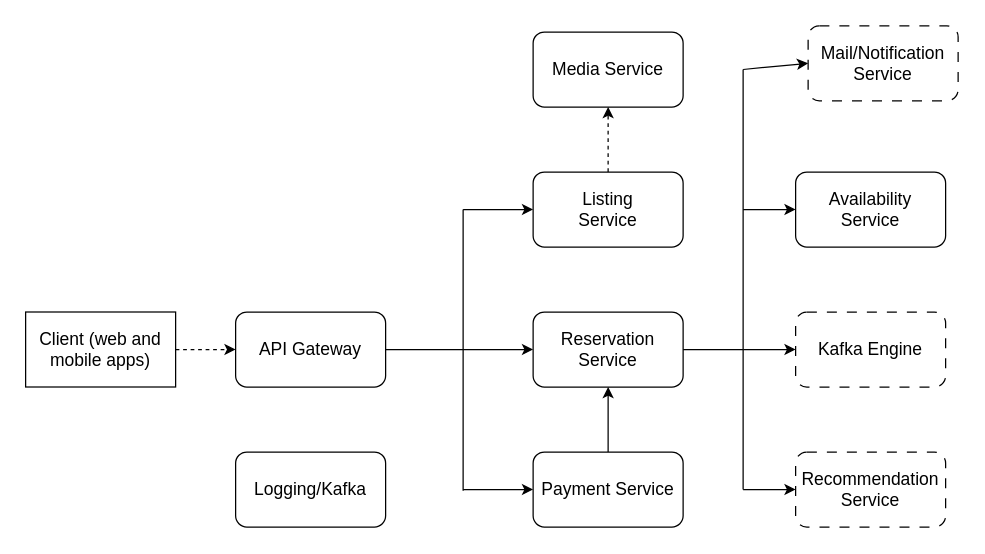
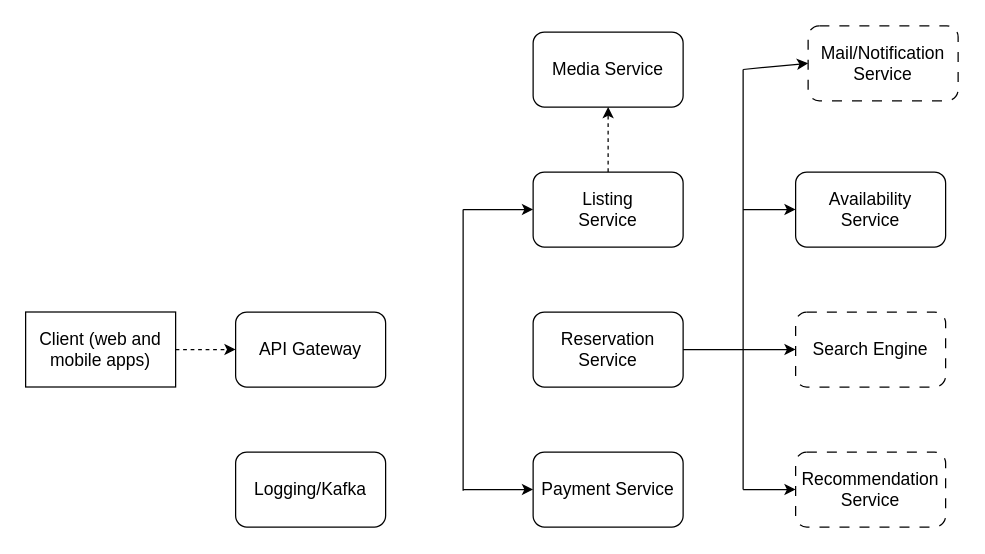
(455, 349) -> none
(871, 349) -> (871, 349)
(608, 424) -> none
